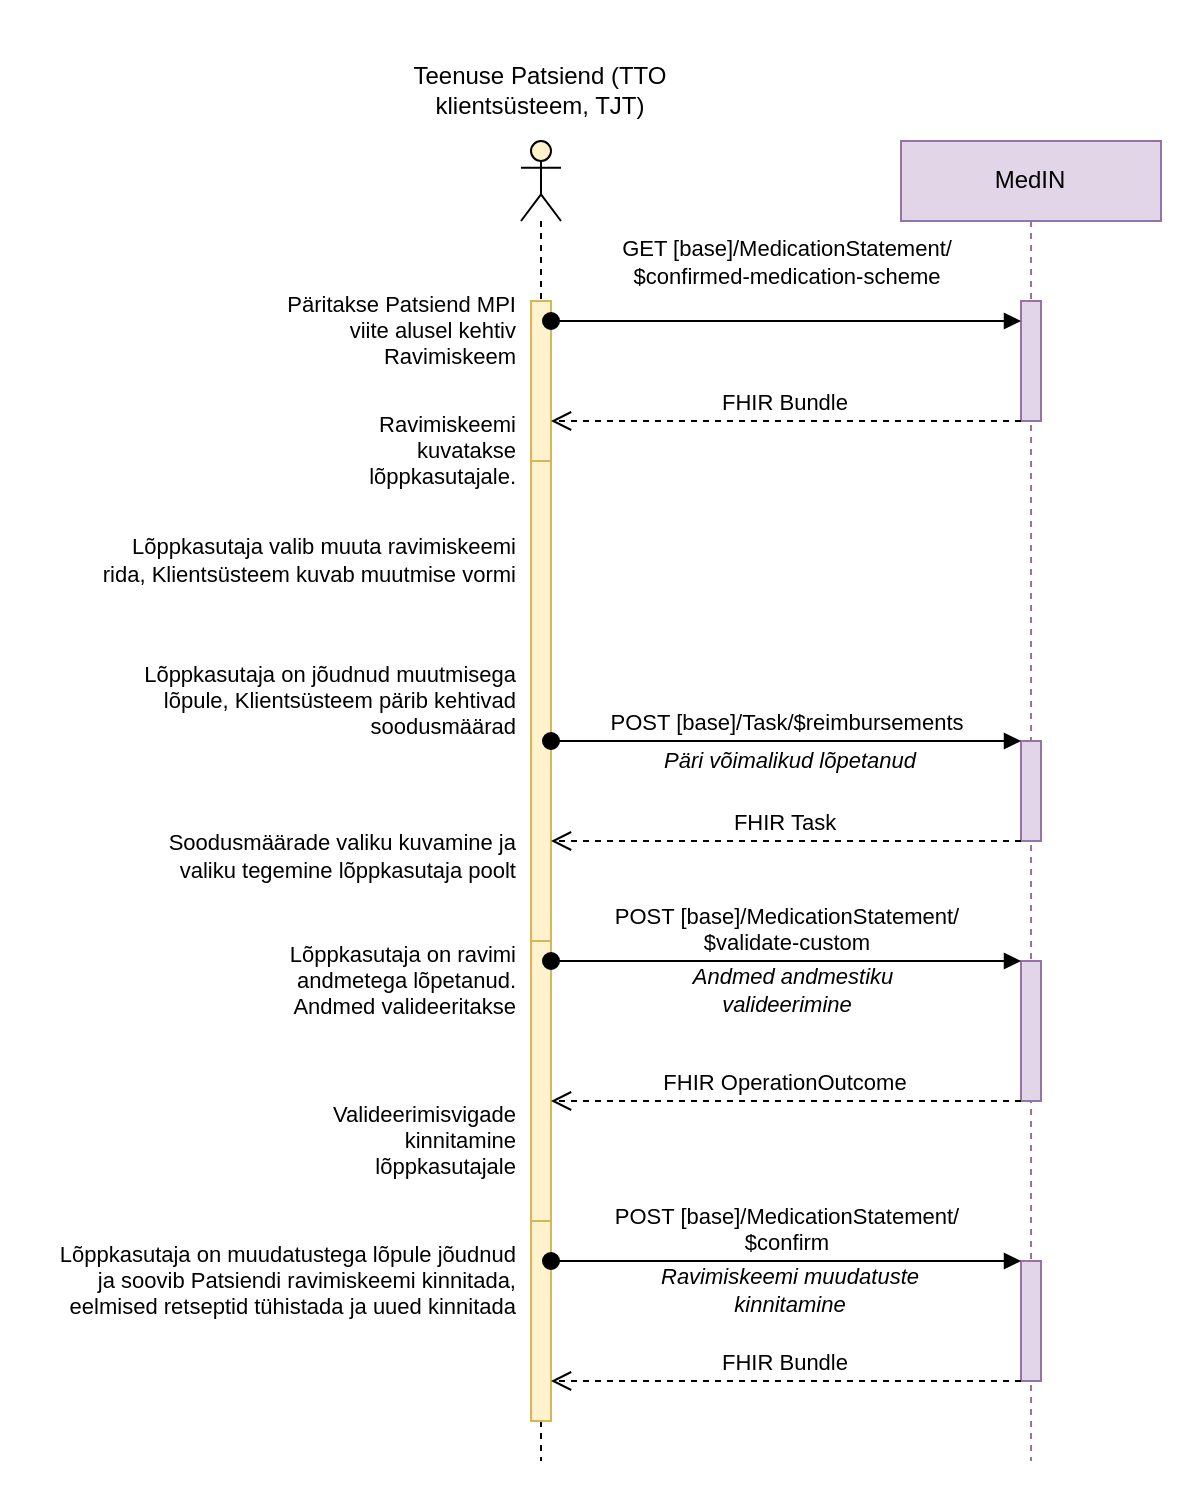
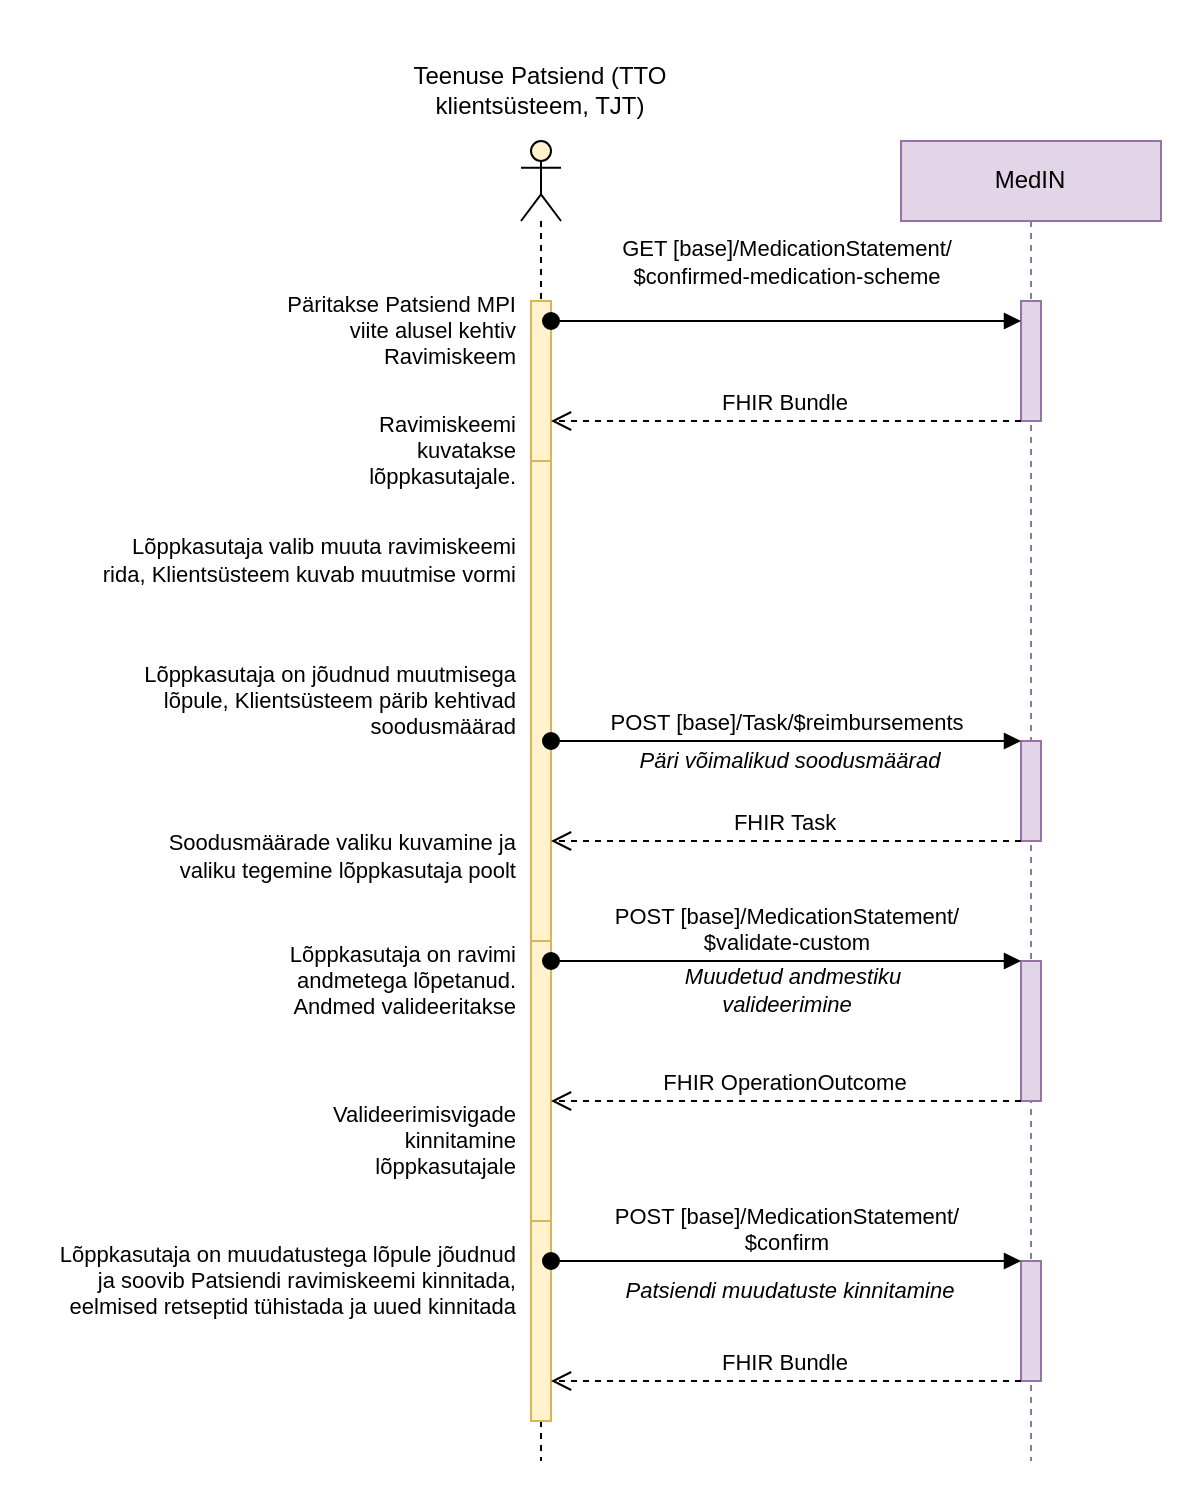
(791, 761) -> (791, 761)
(791, 991) -> (791, 991)
(791, 1291) -> (791, 1291)
